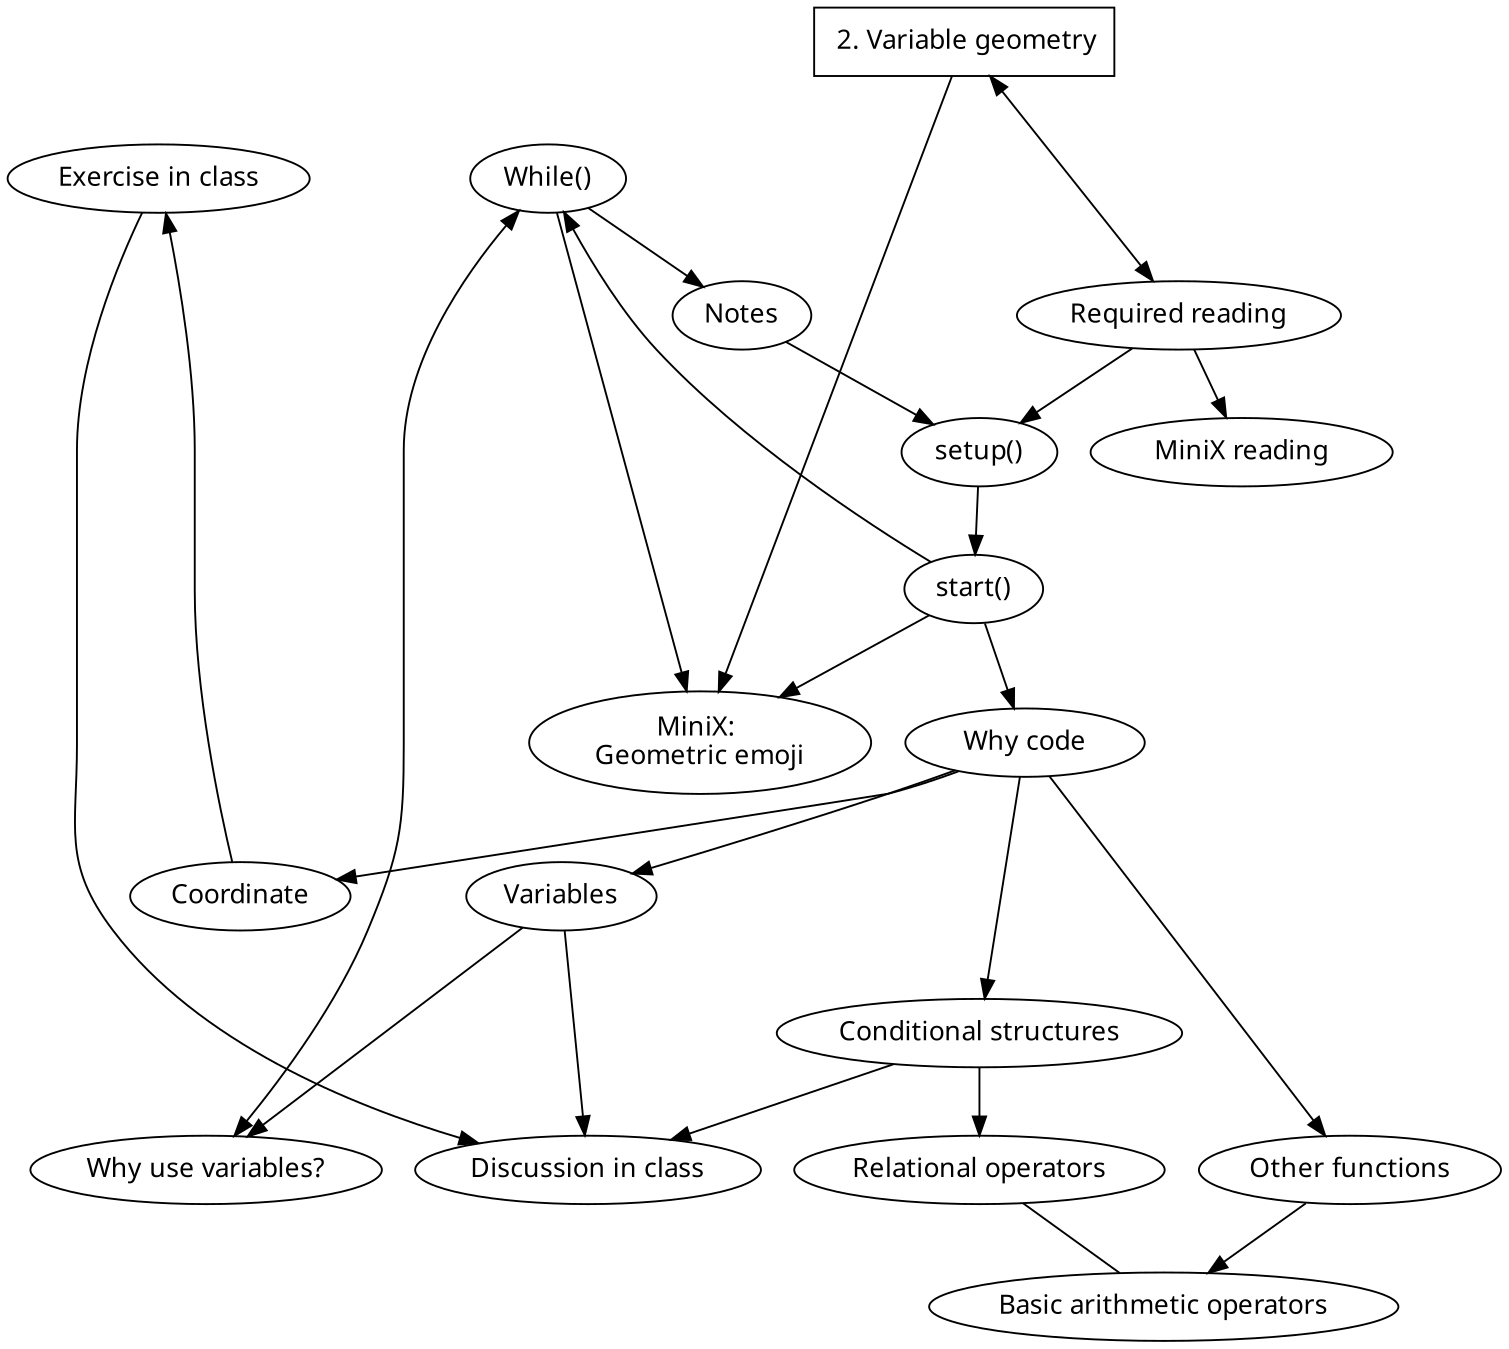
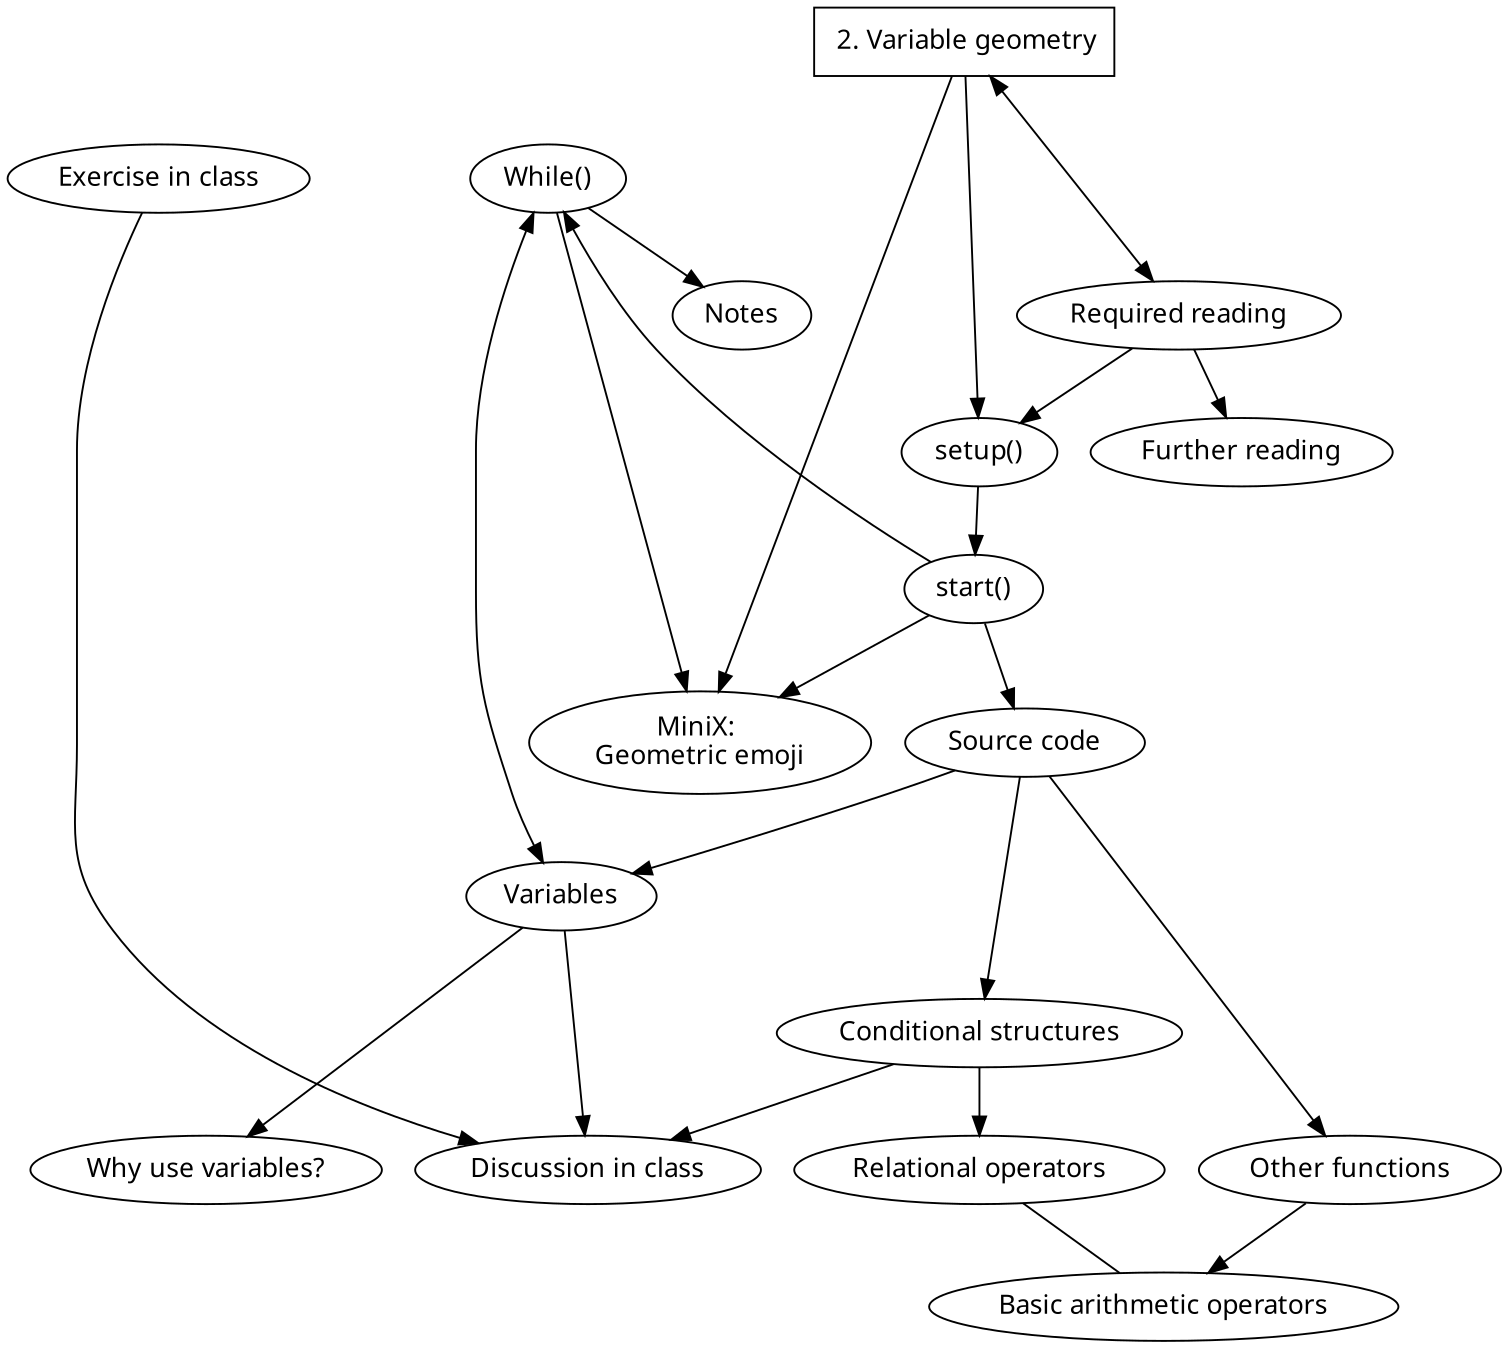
(851, 378) -> (971, 237)
(1242, 452) -> (1242, 452)
(404, 680) -> (476, 539)
(1025, 743) -> (1025, 743)
(240, 896) -> none
